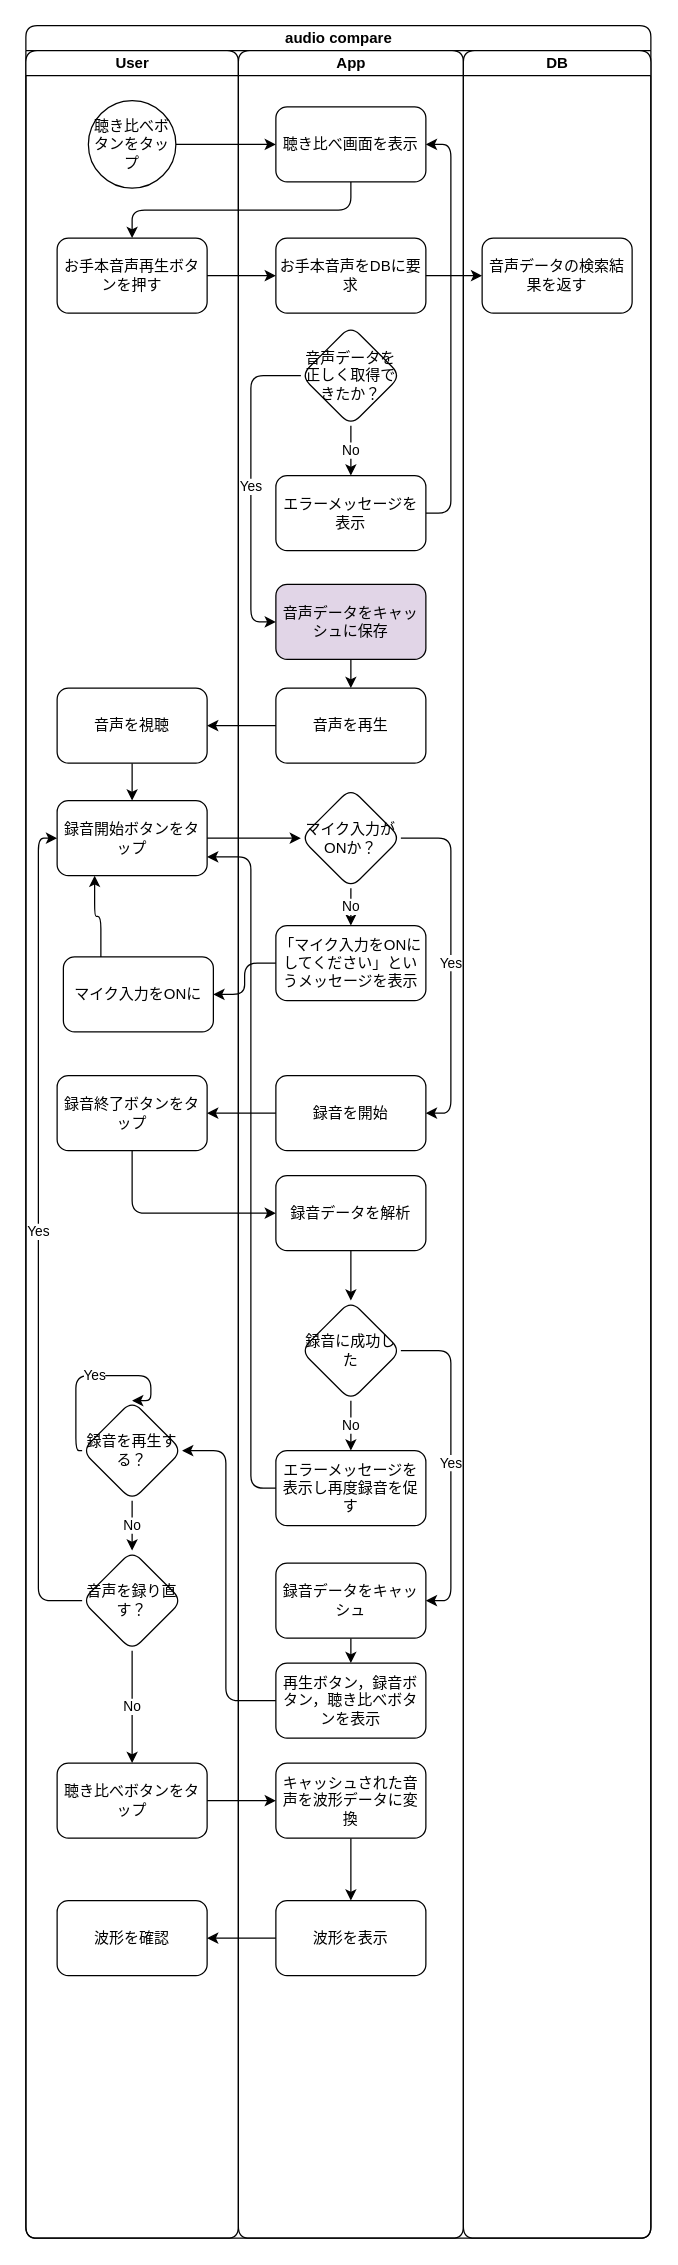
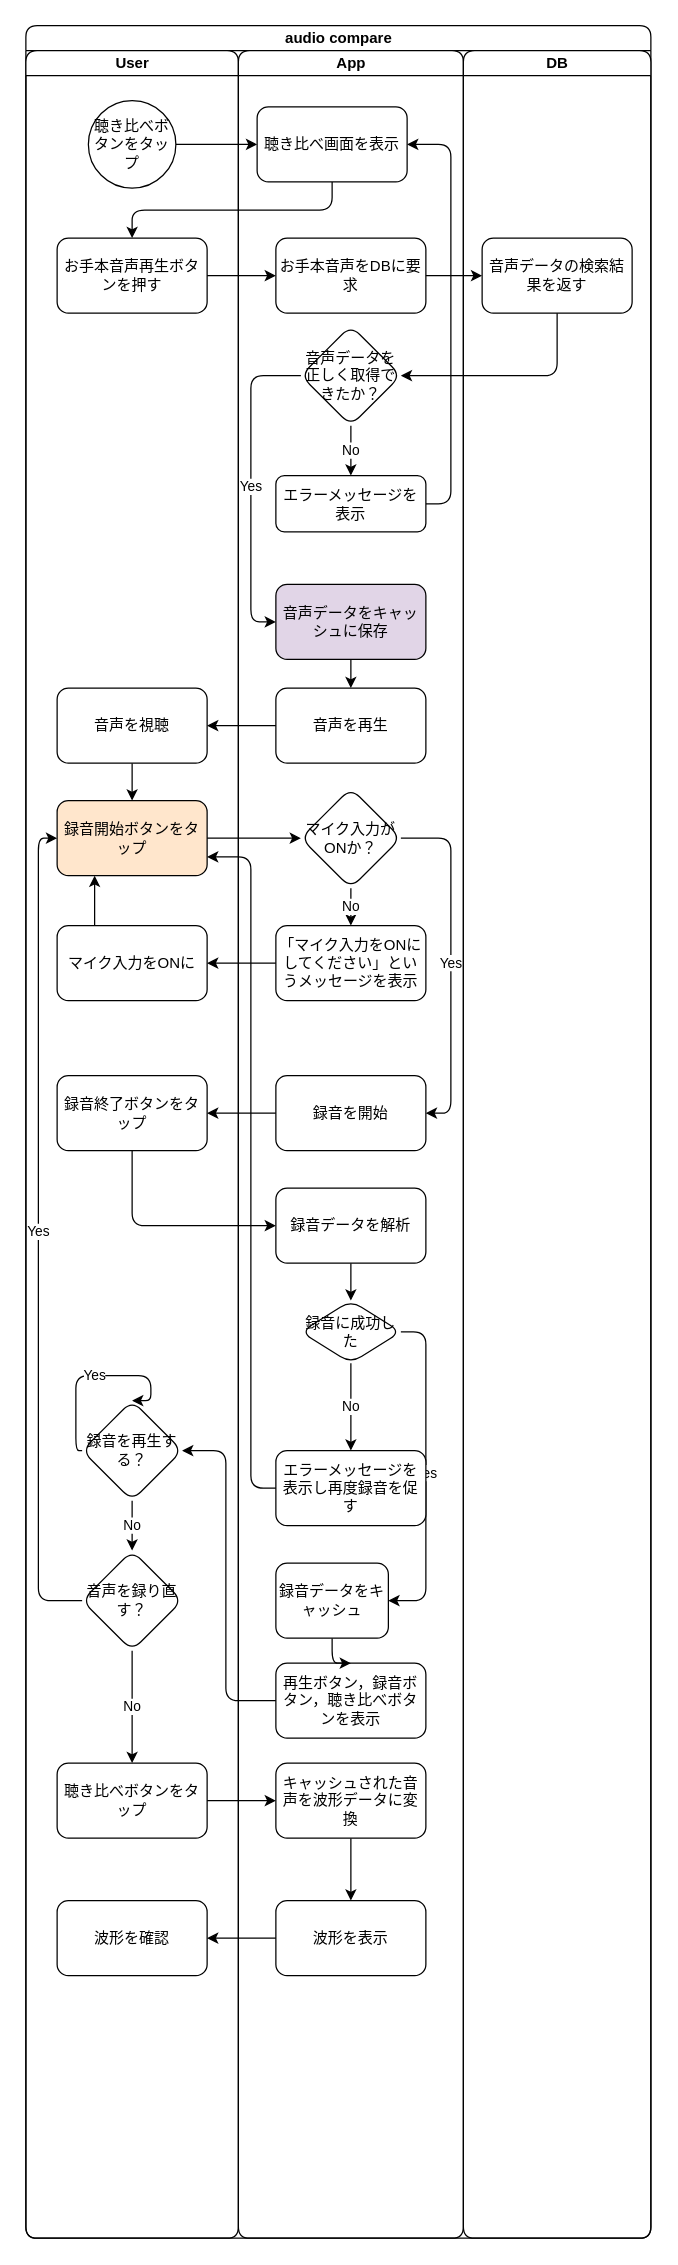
(351, 144) -> (332, 144)
none -> (509, 376)
(351, 513) -> (351, 504)
(132, 838) -> (132, 838)
(138, 994) -> (132, 963)
(351, 1213) -> (351, 1226)
(351, 1351) -> (351, 1332)
(351, 1601) -> (332, 1601)
